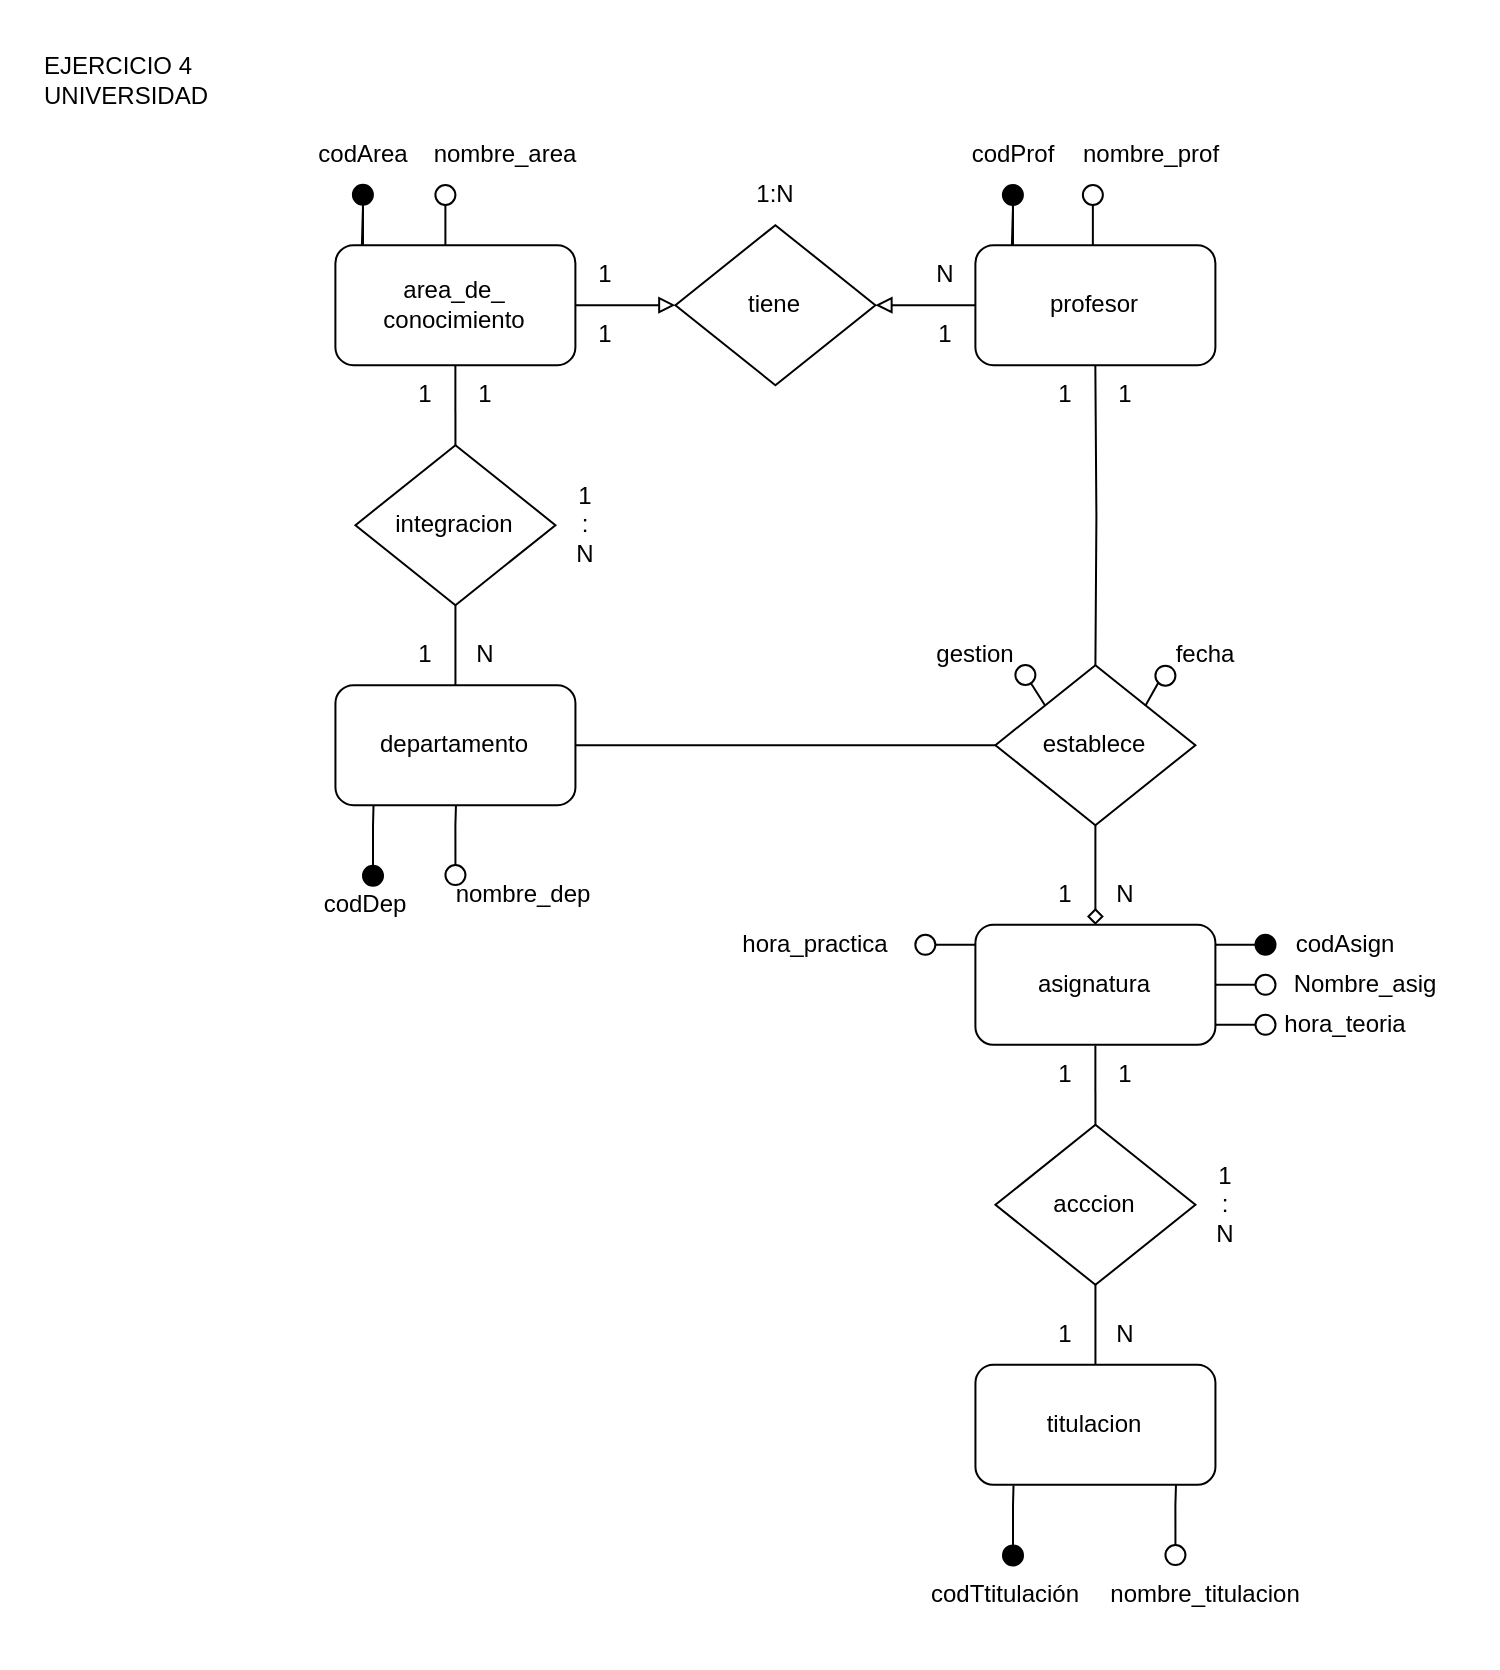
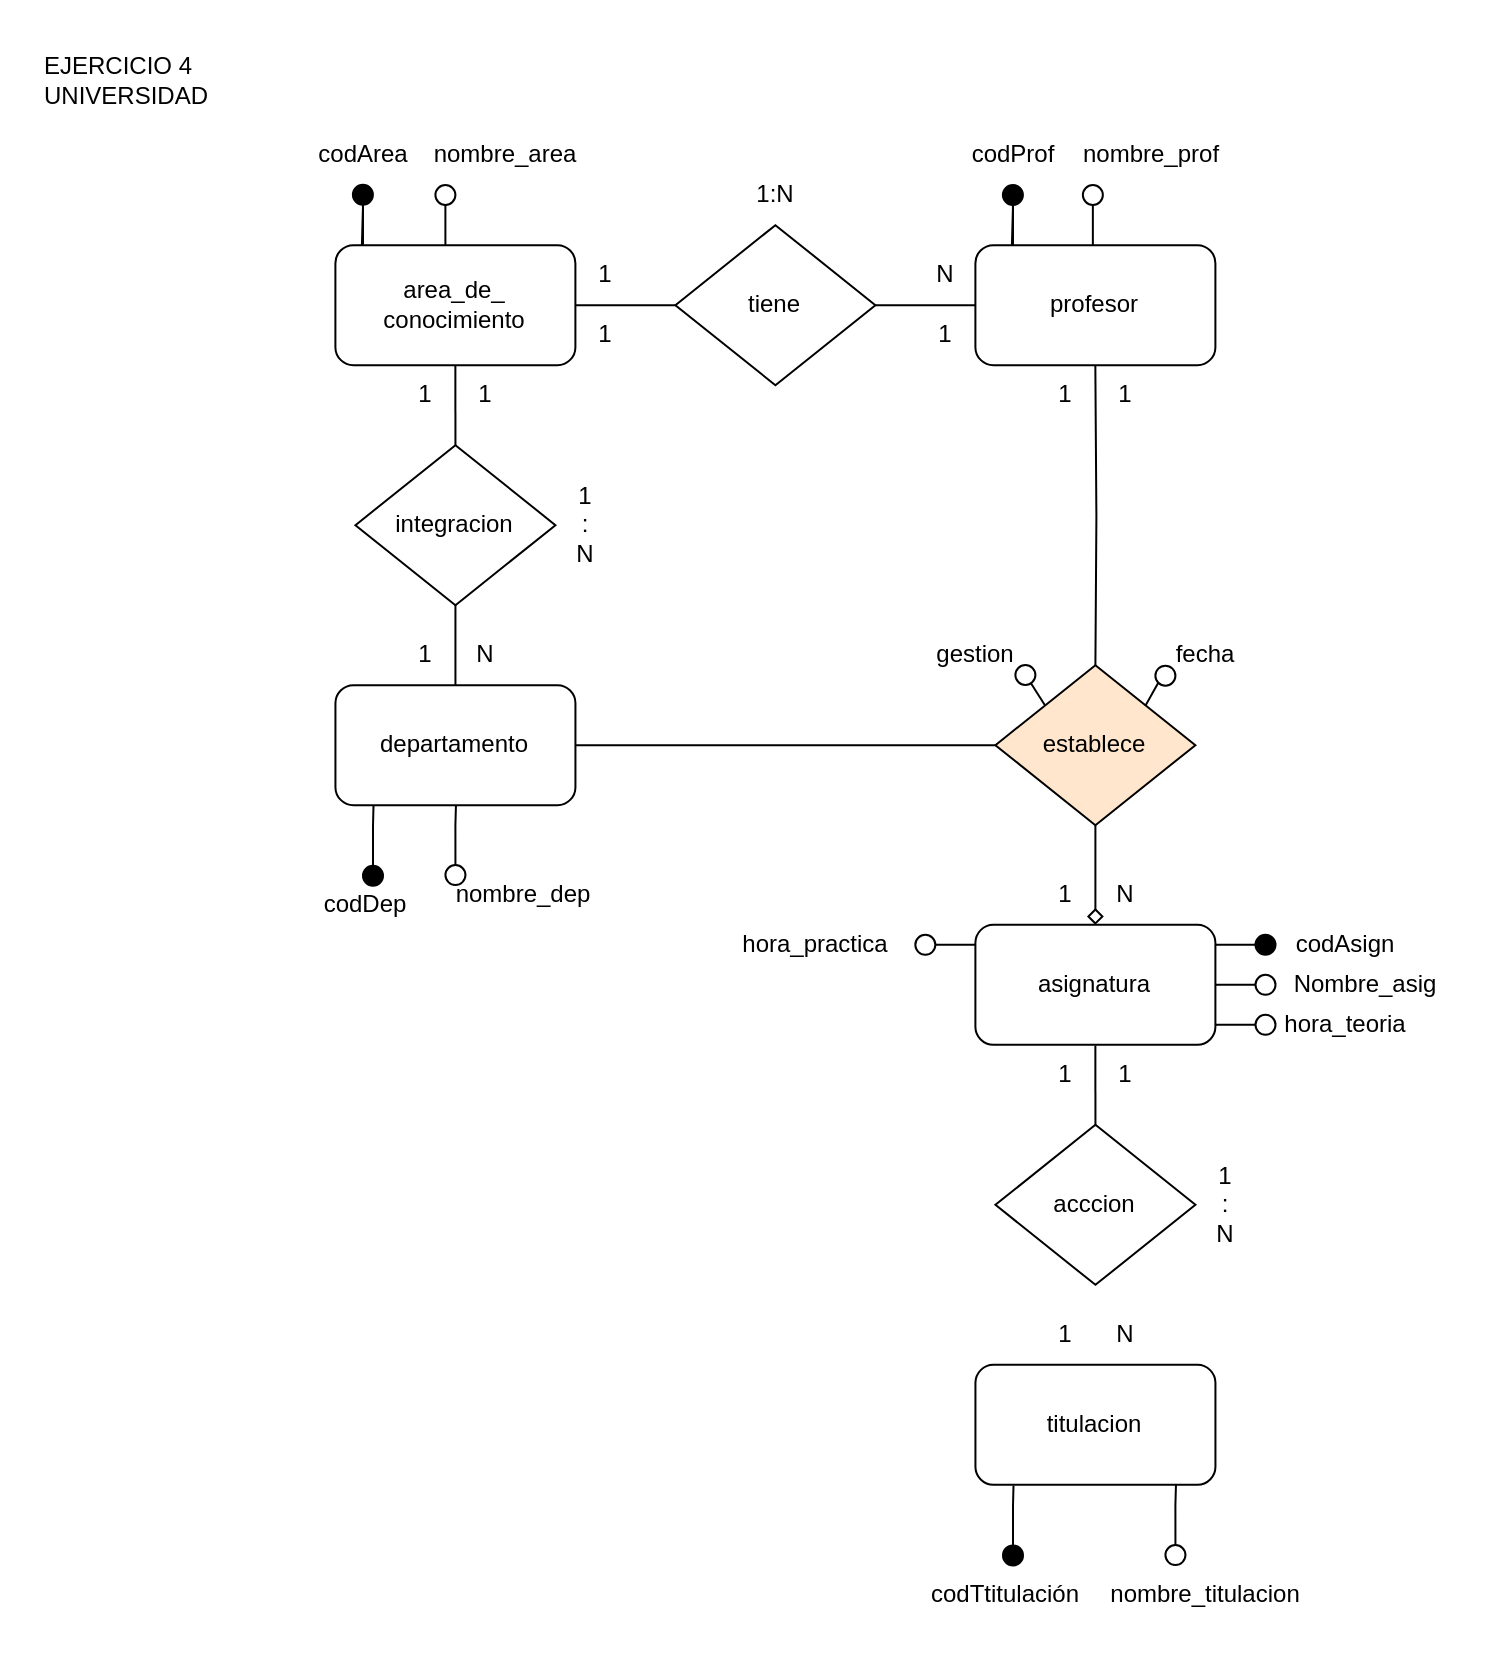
(657, 305) -> (664, 305)
(893, 305) -> (885, 305)
(1095, 745) -> (1095, 745)
(1095, 1325) -> none
